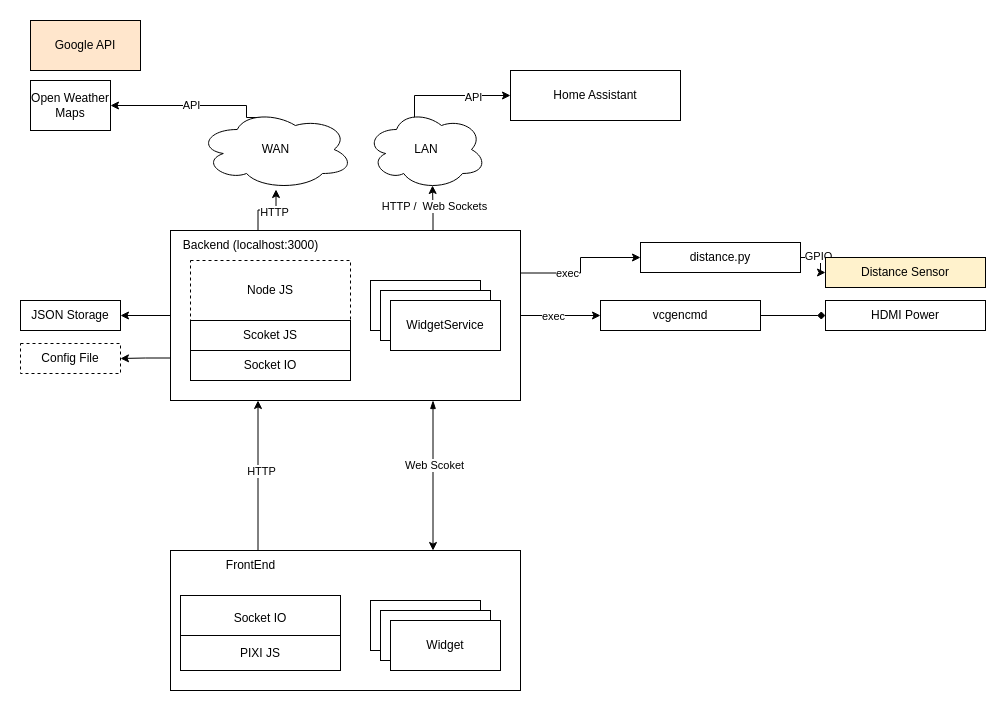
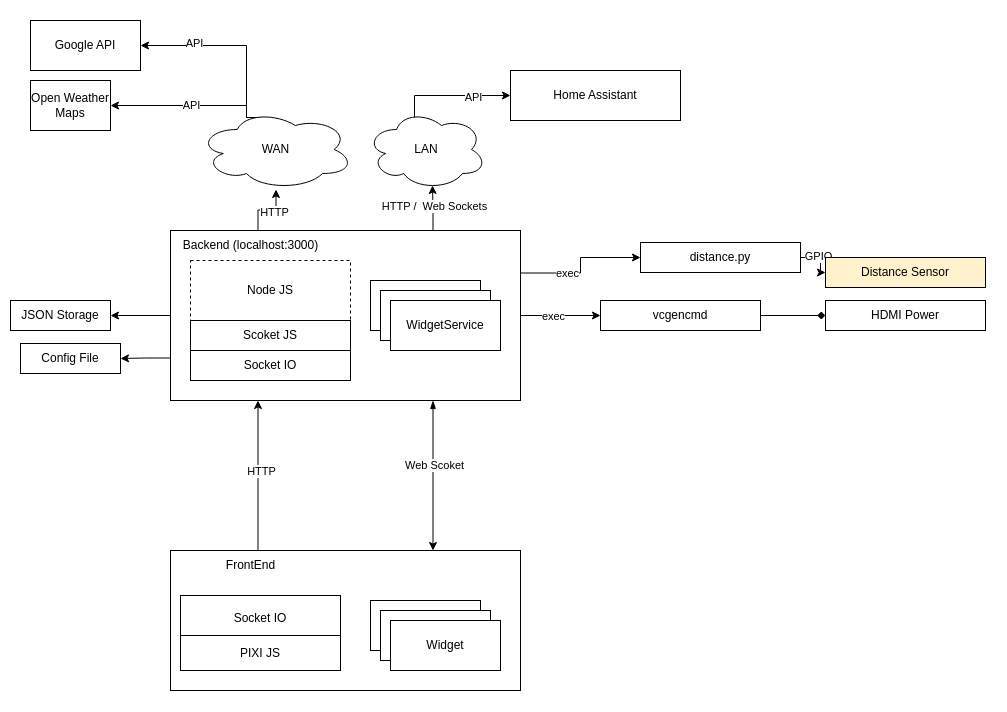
(86, 46) -> (86, 46)
none -> (225, 46)
(71, 316) -> (61, 316)
(71, 359) -> (71, 359)
